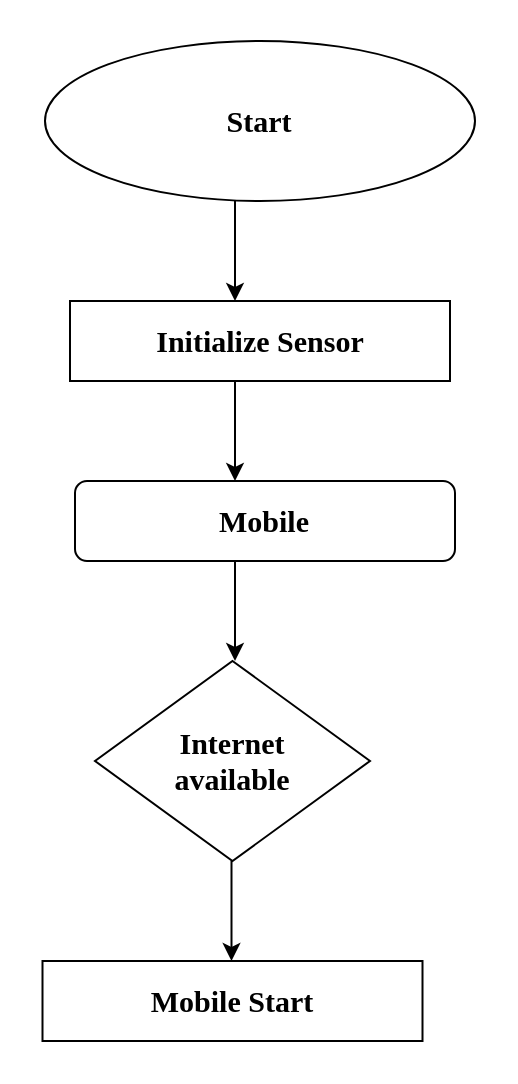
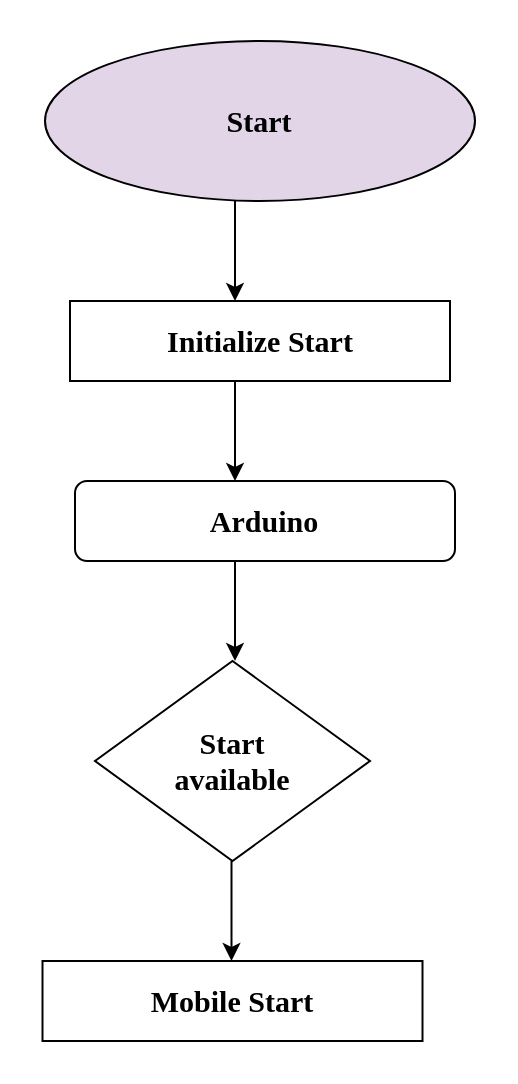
(260, 121) -> (260, 121)
(261, 341) -> (261, 341)
(265, 521) -> (265, 521)
(233, 761) -> (233, 761)
